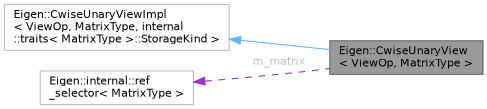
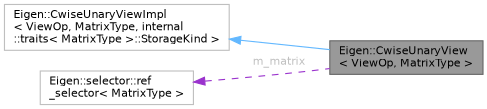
(117, 88) -> (117, 88)
